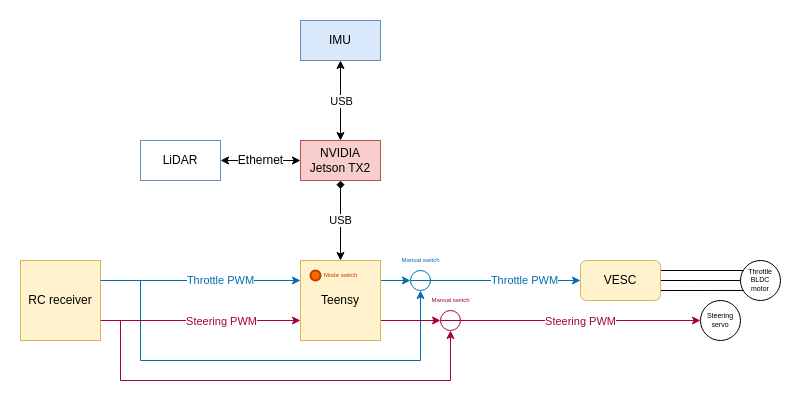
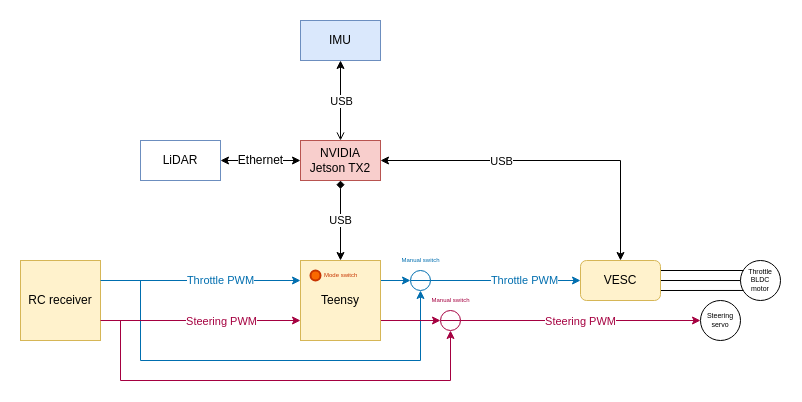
(341, 132) -> (341, 134)
none -> (550, 161)
